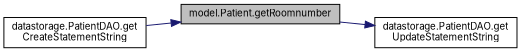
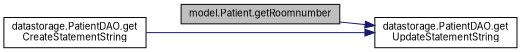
(159, 24) -> (256, 33)
